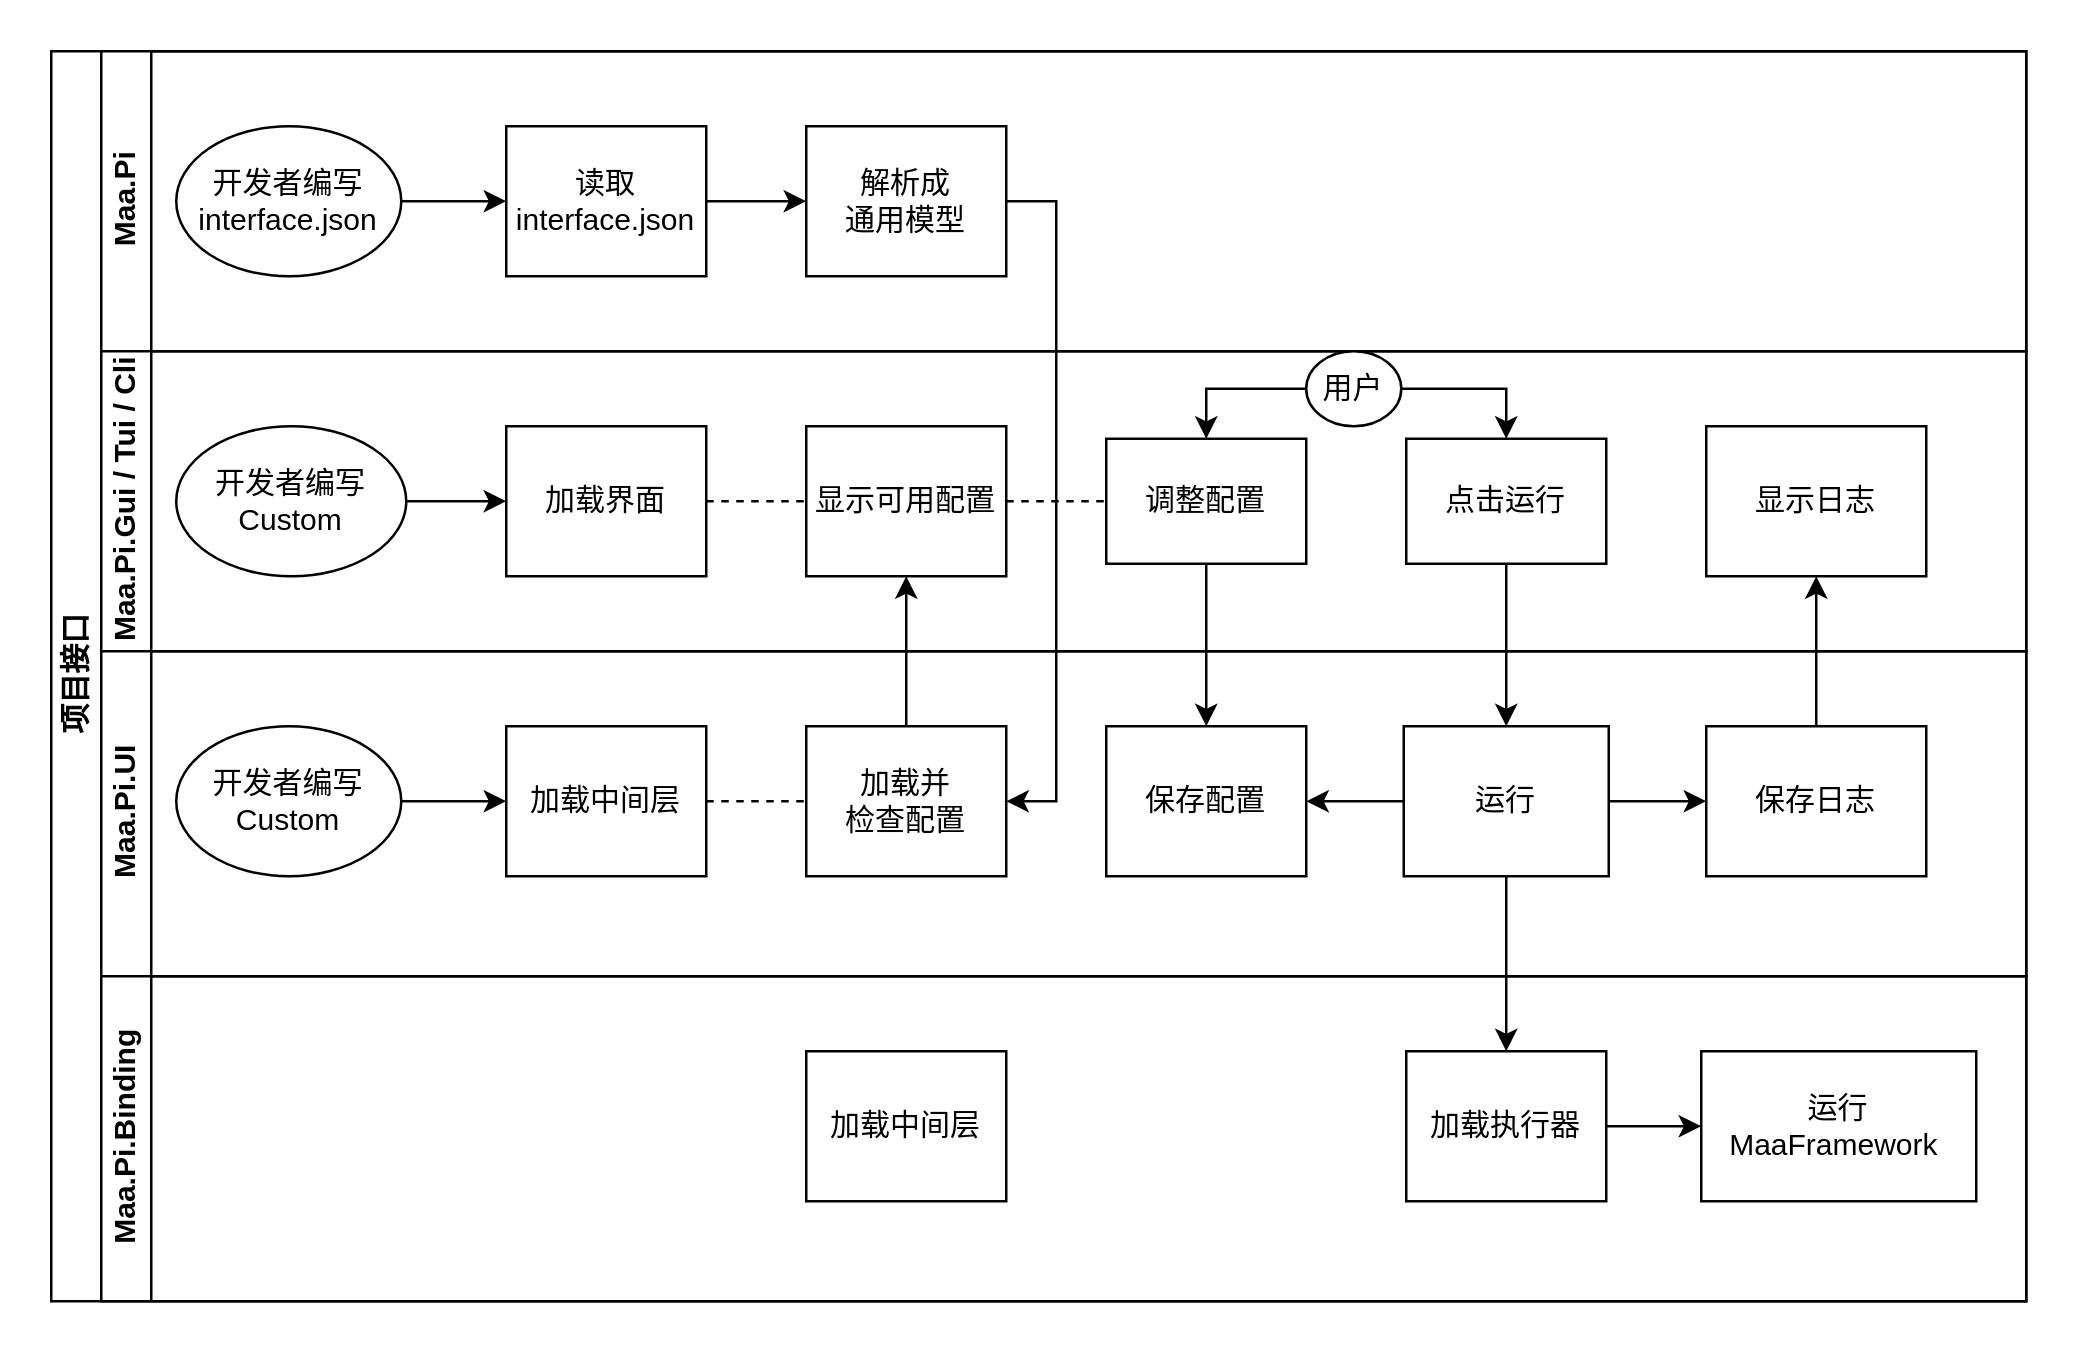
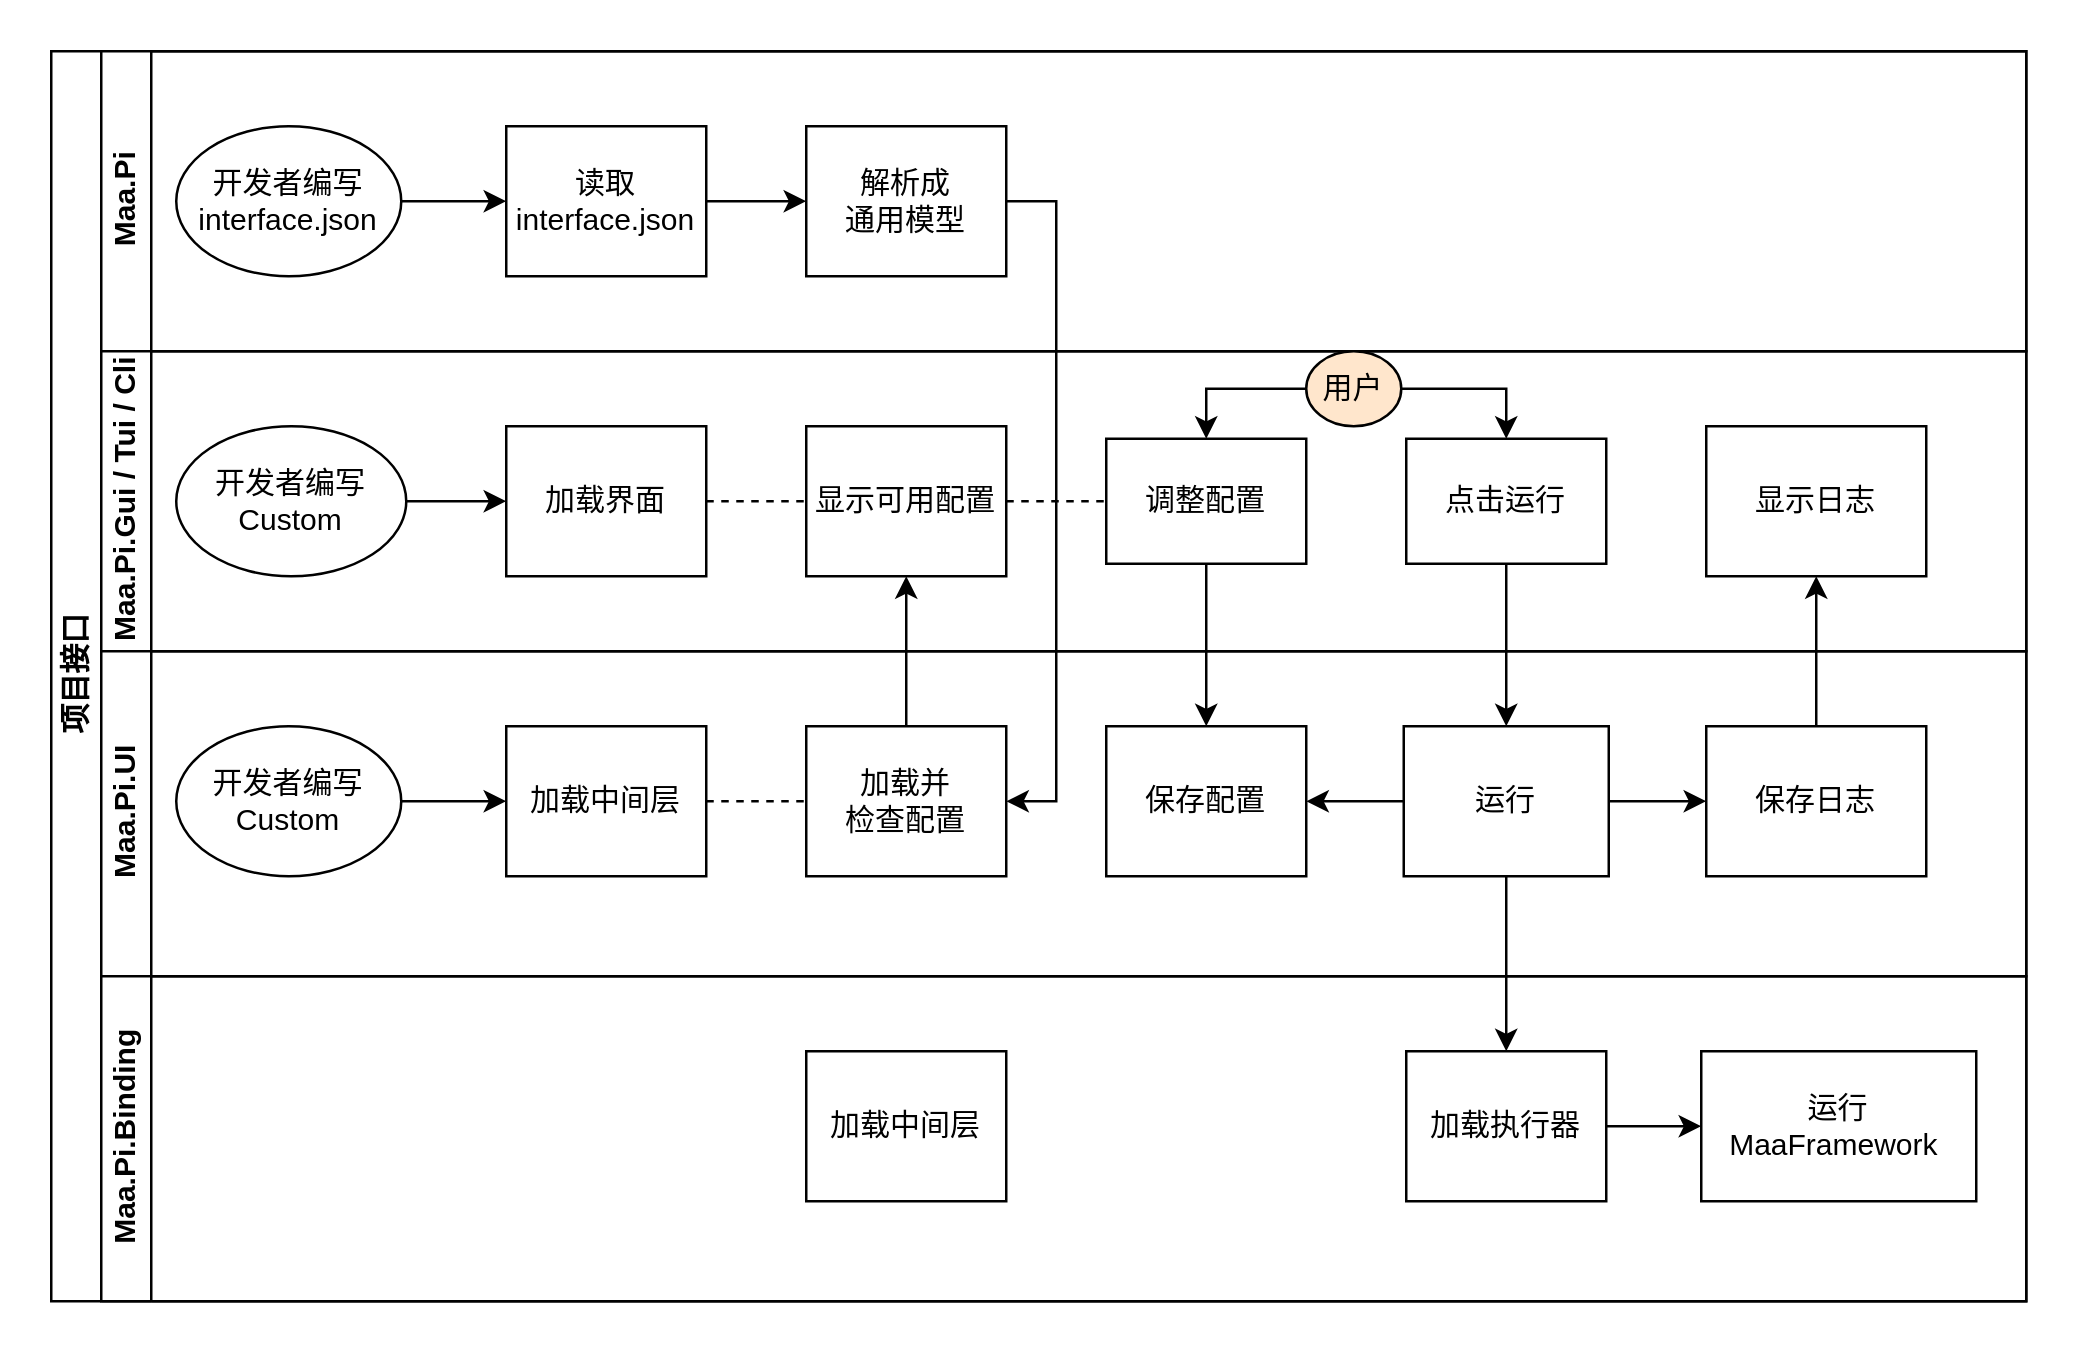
(1354, 389) -> (1354, 389)
